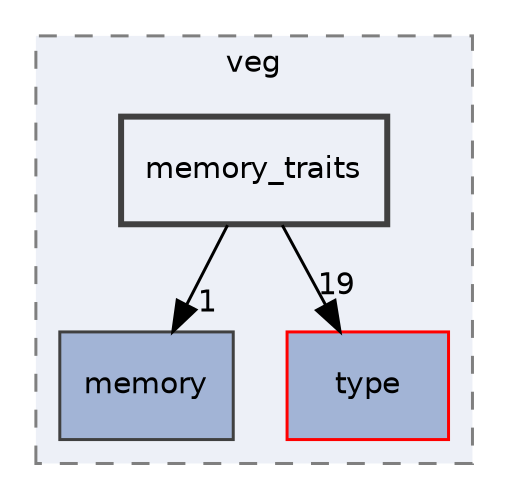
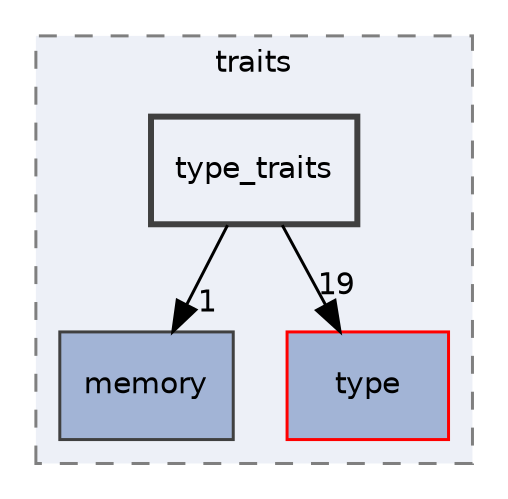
(254, 64) -> (254, 64)
(254, 170) -> (254, 170)
